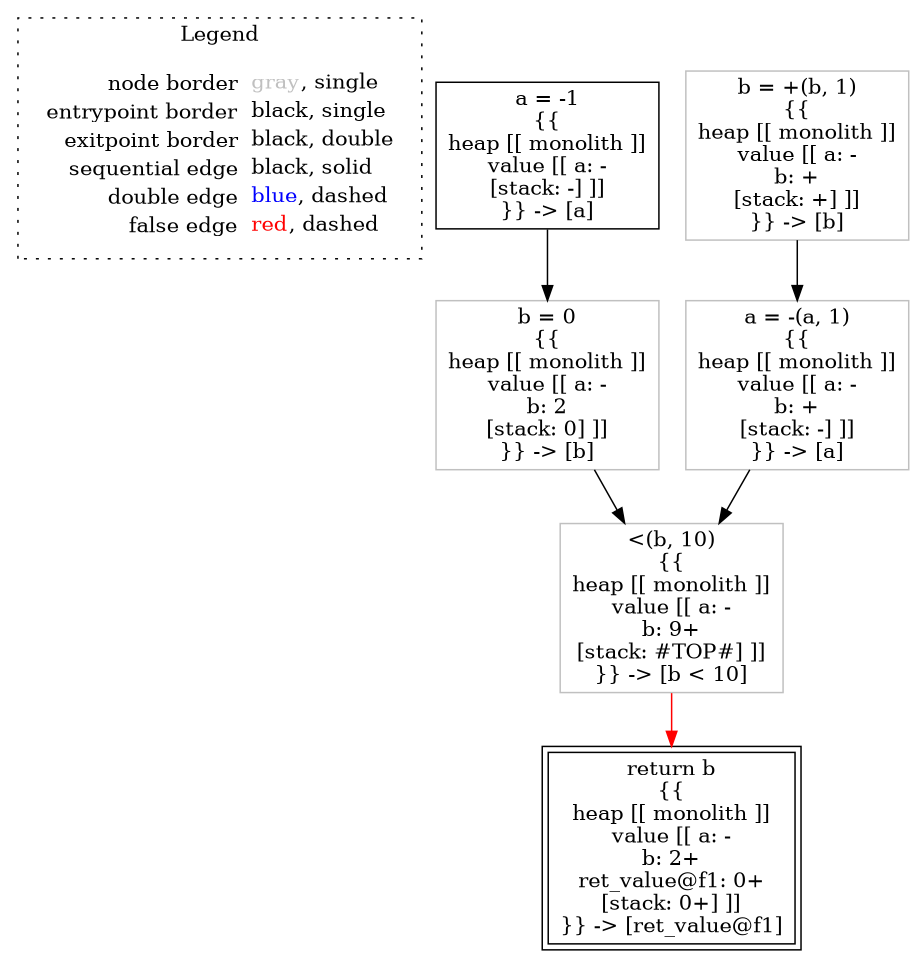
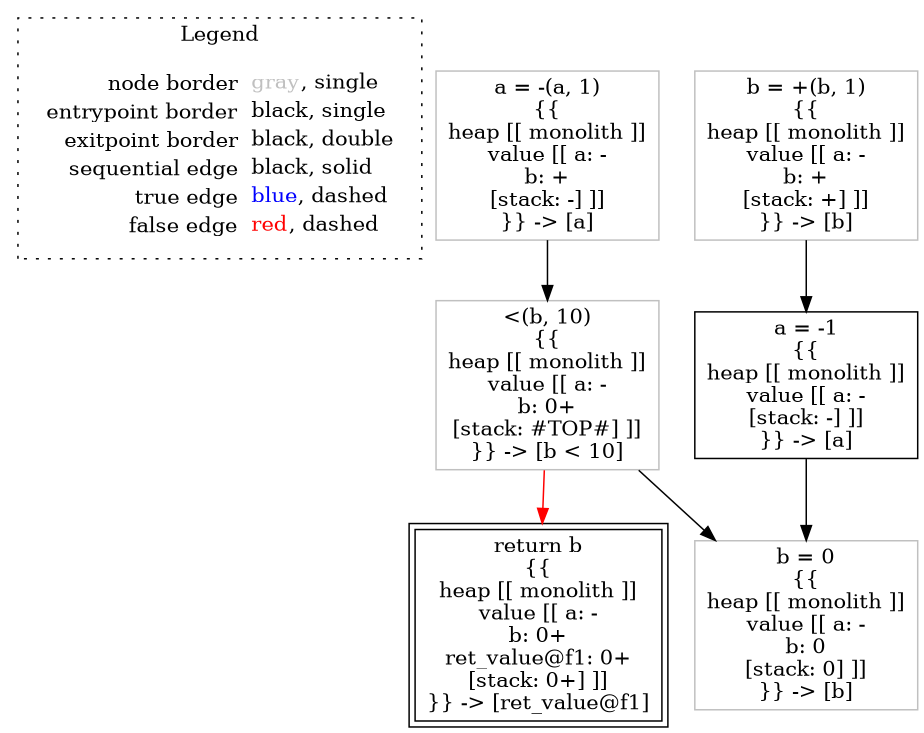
(177, 197) -> (190, 197)
(797, 263) -> (806, 268)
(547, 407) -> (806, 647)
(606, 490) -> (671, 500)
(672, 630) -> (547, 407)
(672, 859) -> (538, 636)
